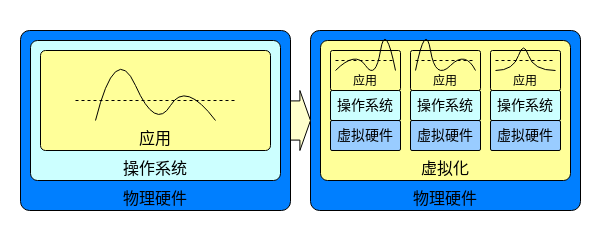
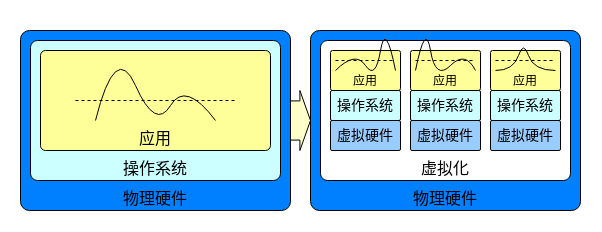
(446, 168) -> (446, 168)
